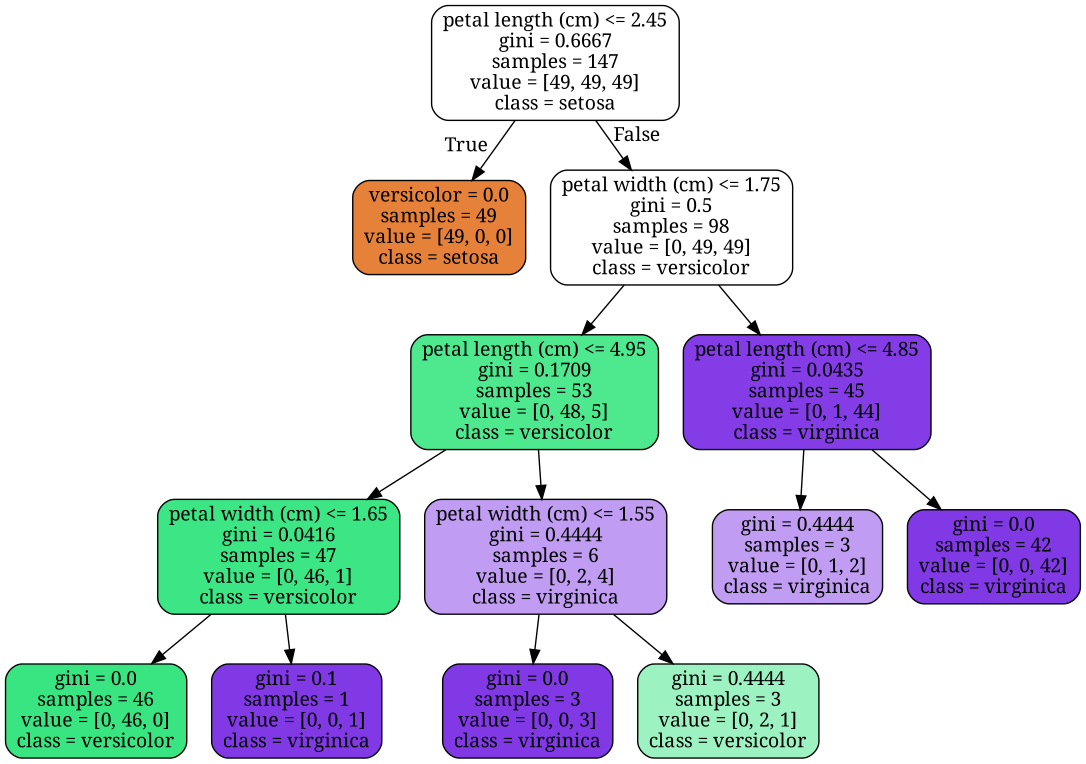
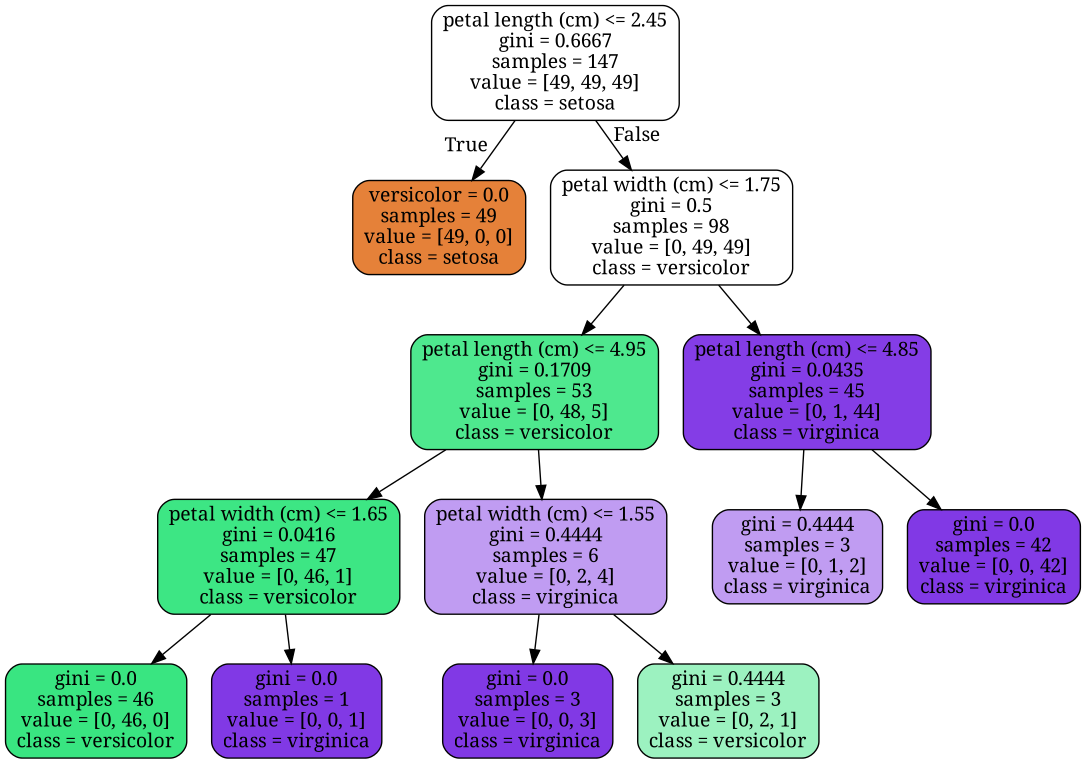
(297, 711) -> (297, 711)
